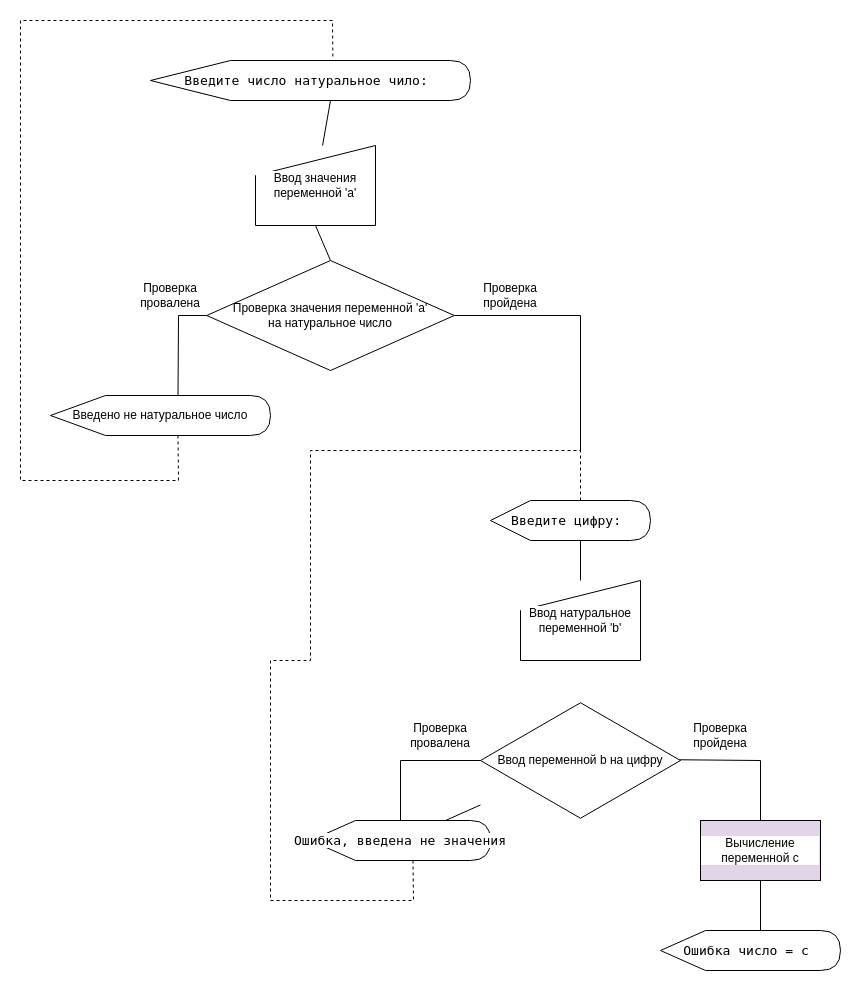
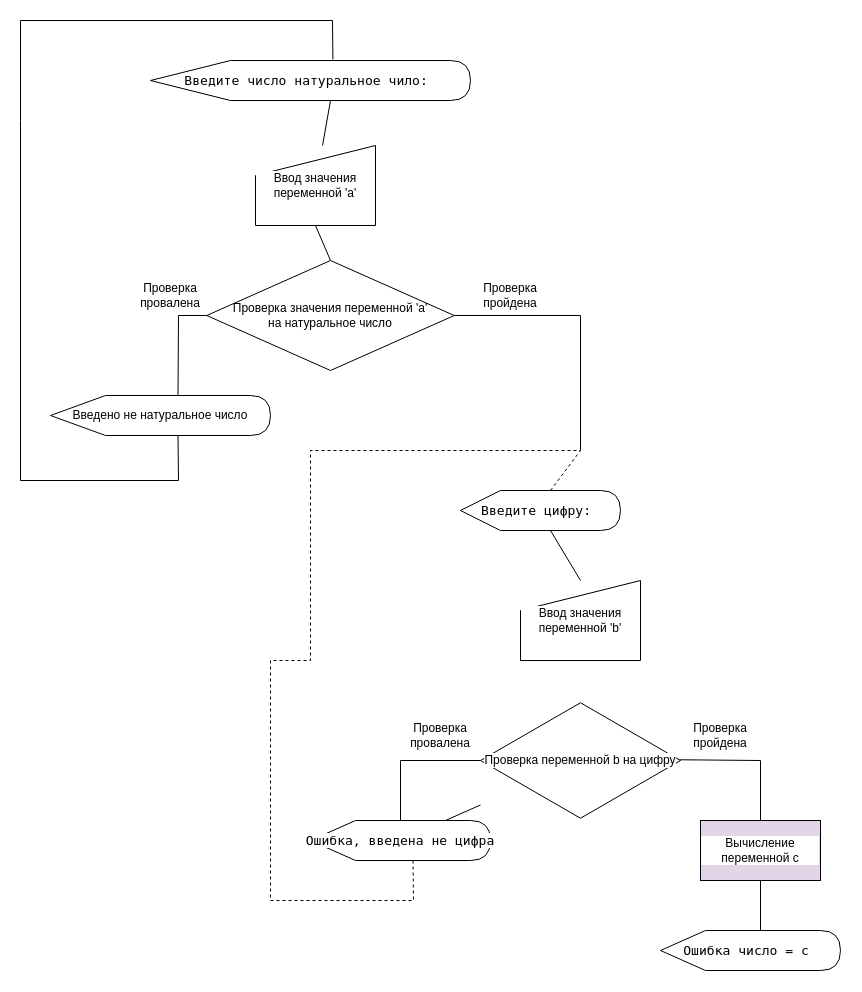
(21, 177) -> (21, 177)
(571, 521) -> (541, 511)
(581, 621) -> (581, 621)
(581, 761) -> (581, 761)
(401, 841) -> (401, 841)
